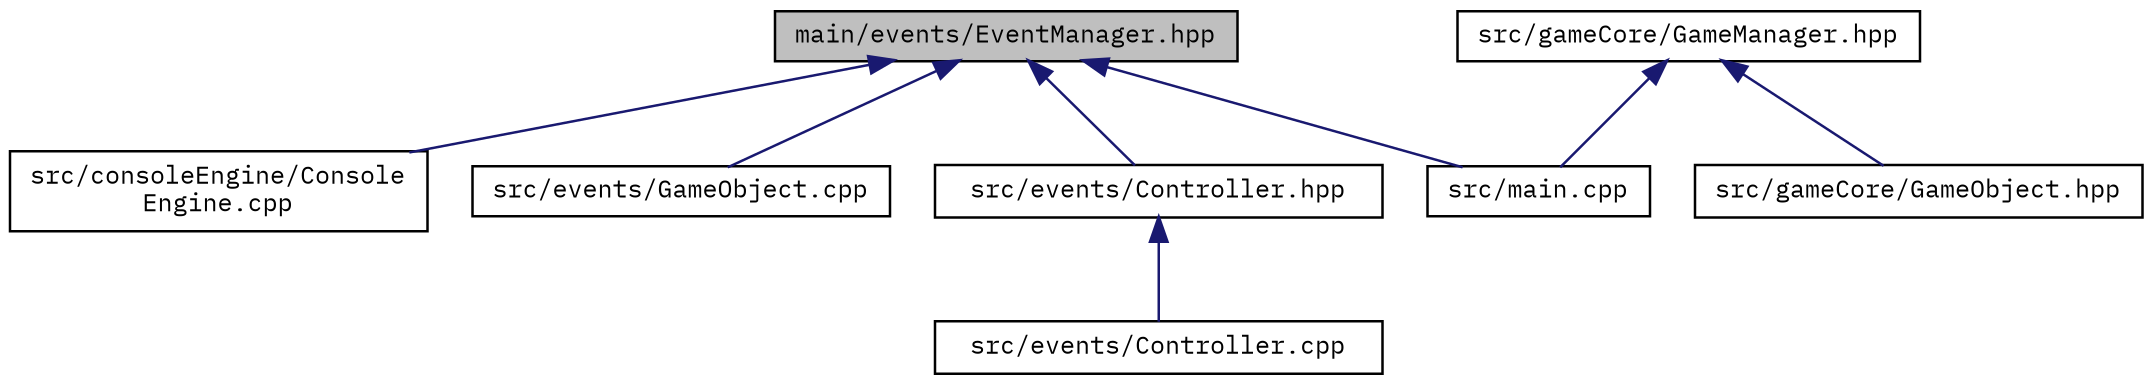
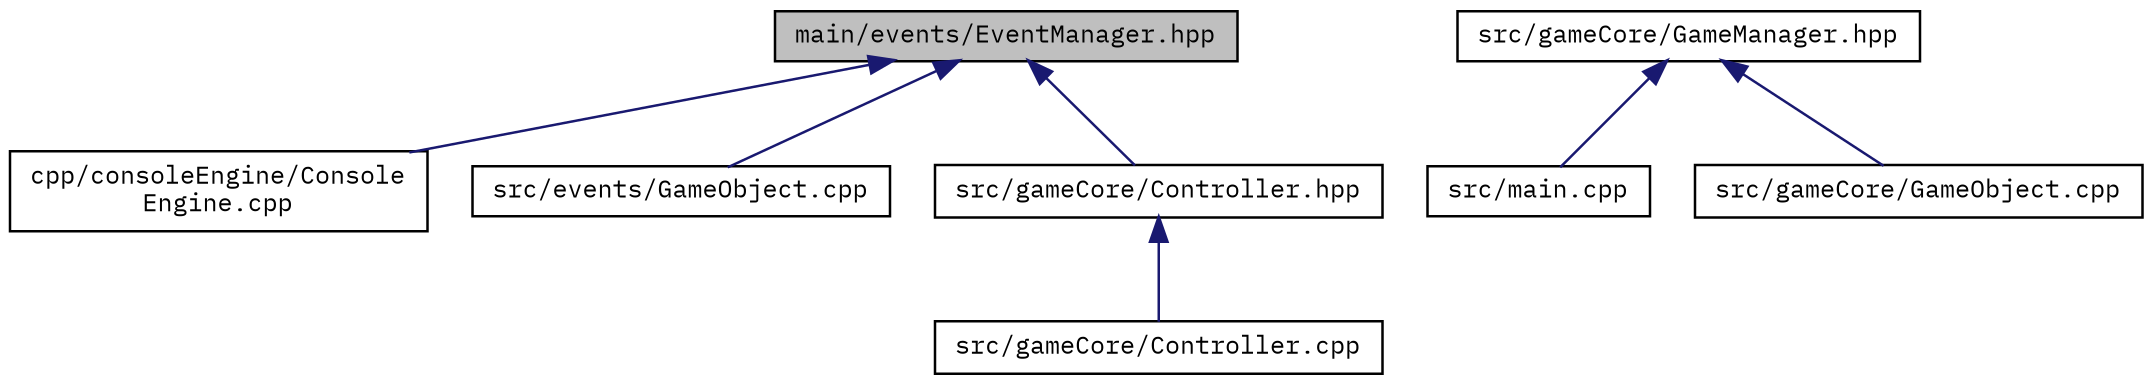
(1285, 117) -> none
(219, 191) -> (219, 191)
(1159, 191) -> (1159, 191)
(1919, 191) -> (1919, 191)
(1159, 348) -> (1159, 348)
